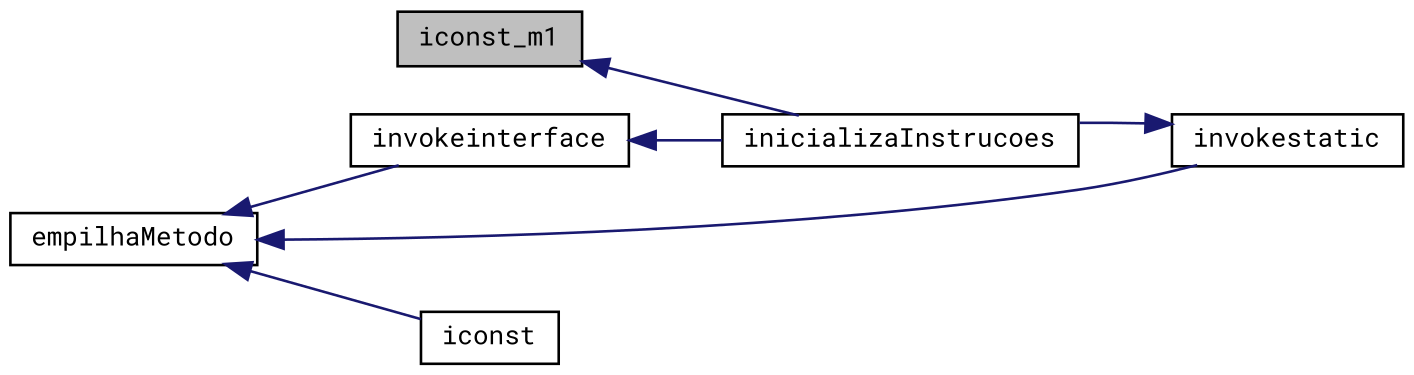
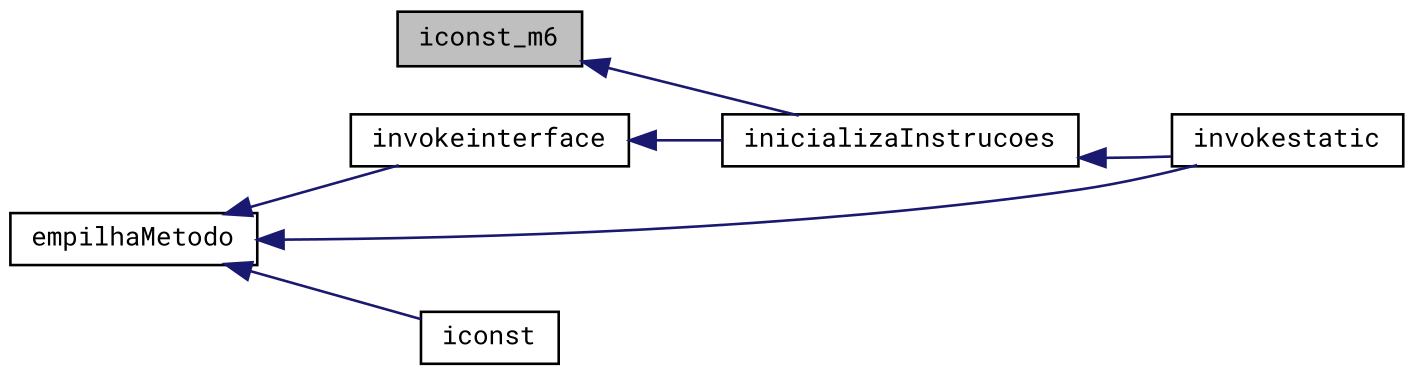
(490, 39) -> (490, 39)
(1112, 123) -> (1139, 157)
